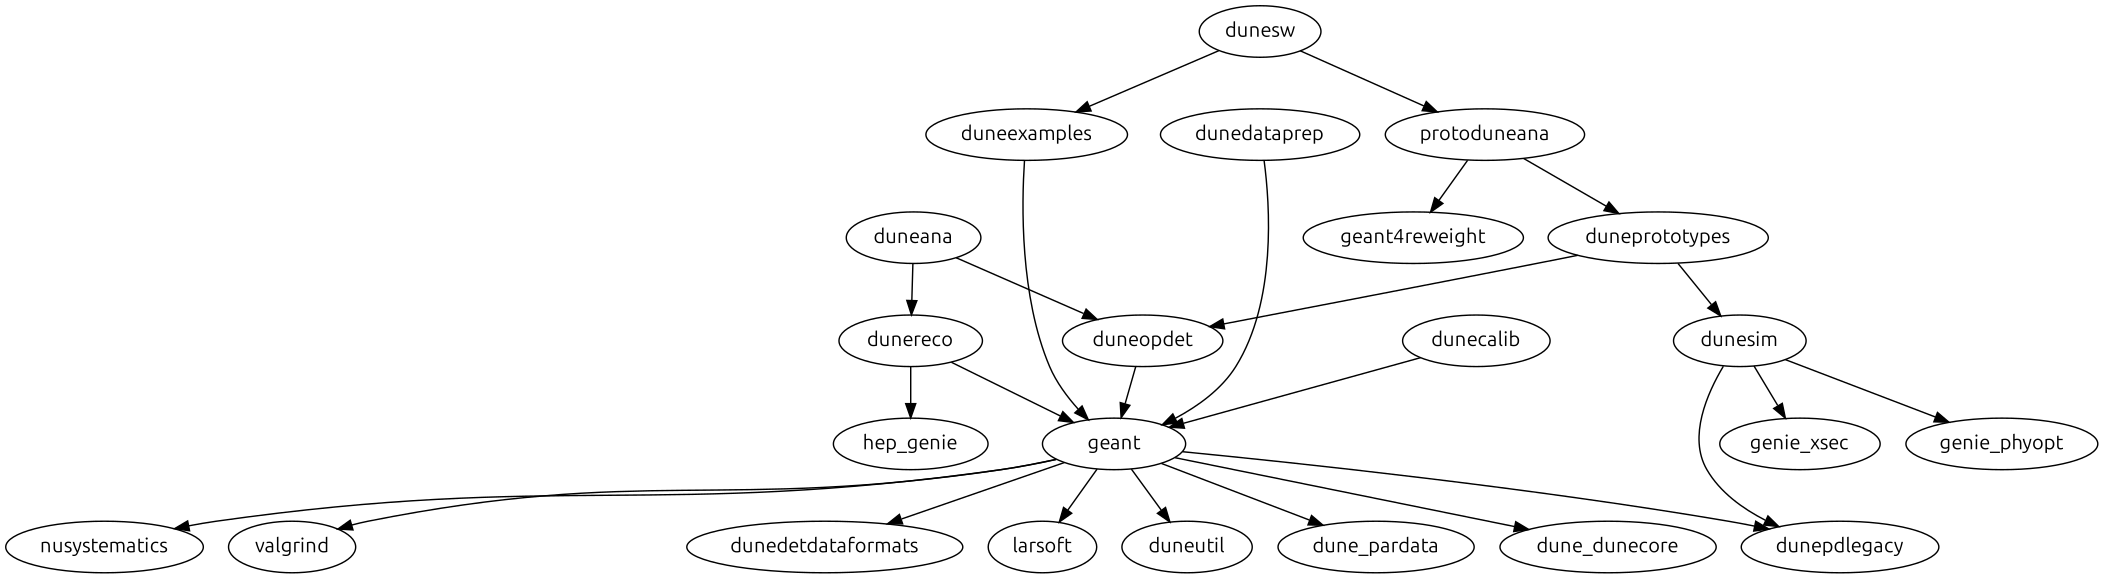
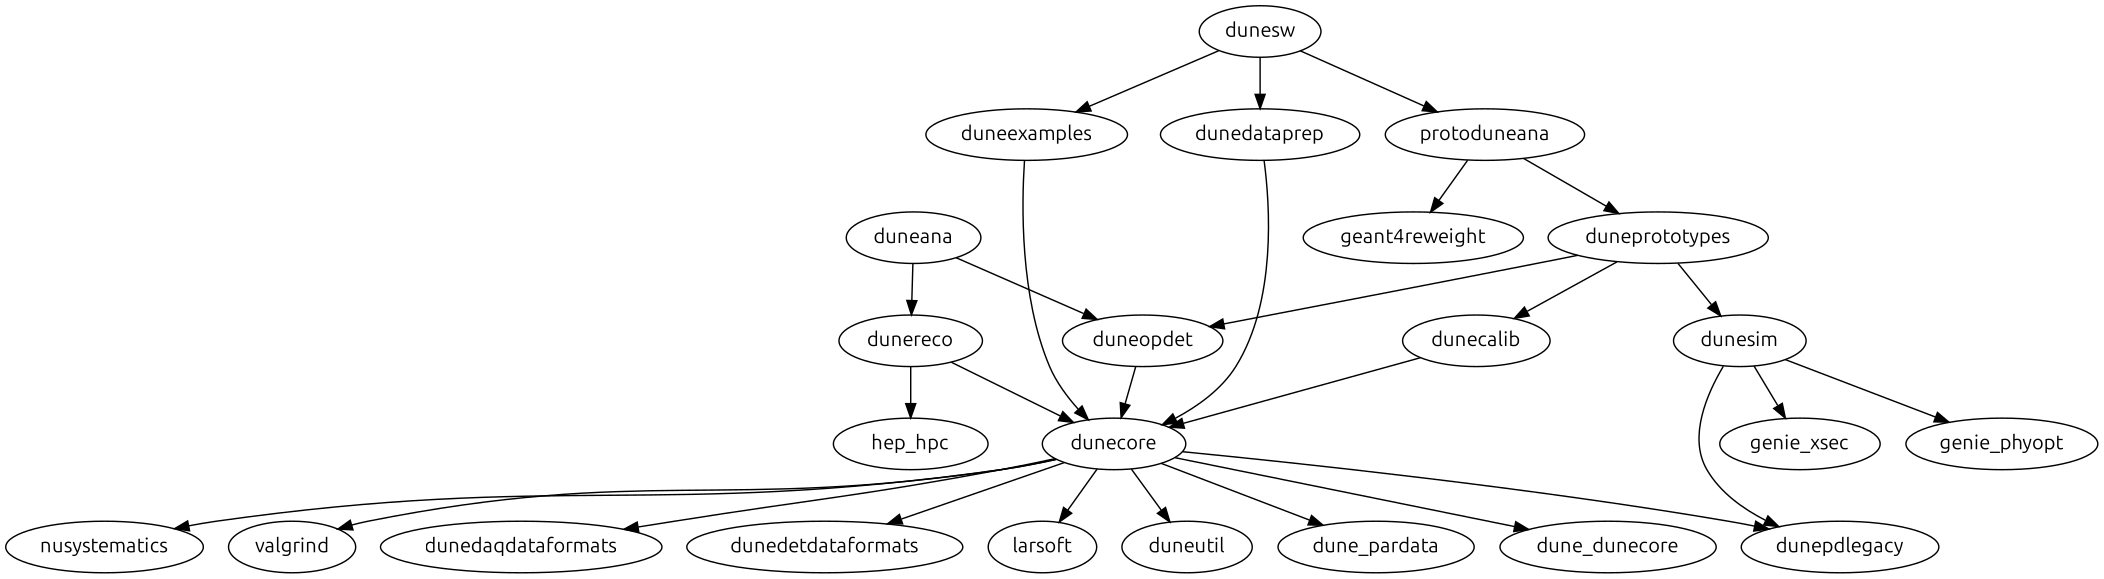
none -> (1260, 76)
none -> (1572, 287)
(911, 444) -> (911, 444)
(1114, 444) -> (1114, 444)
none -> (521, 547)
